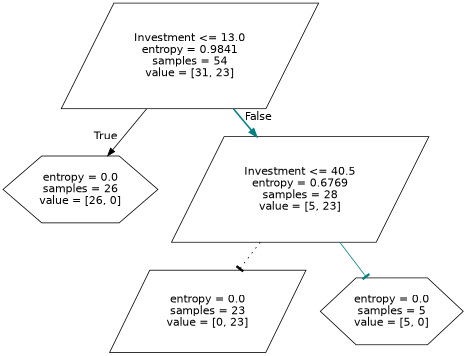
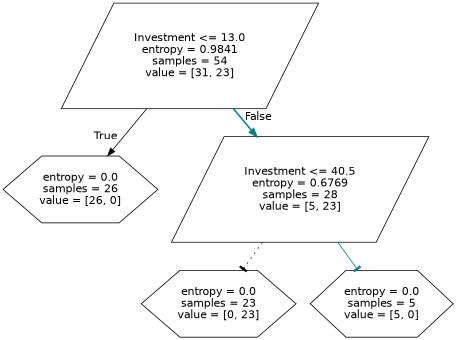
(208, 311) -> (219, 304)
